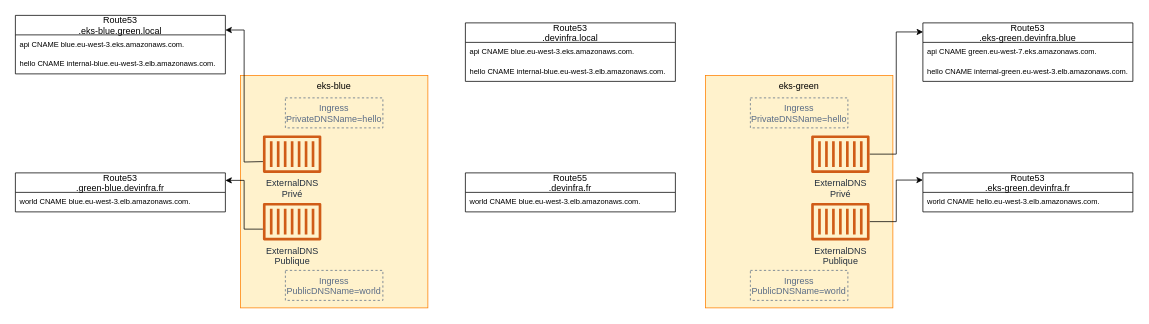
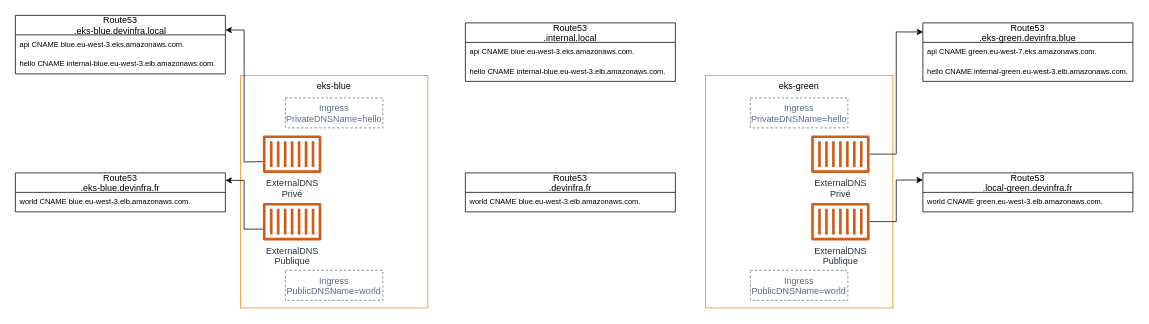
(120, 20) -> (120, 20)
(570, 28) -> (570, 28)
(120, 178) -> (120, 178)
(570, 178) -> (570, 178)
(1028, 178) -> (1028, 178)
(334, 192) -> (334, 192)
(799, 192) -> (799, 192)
(1013, 202) -> (1015, 202)
